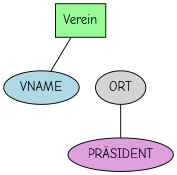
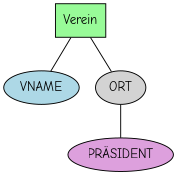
none -> (101, 55)
